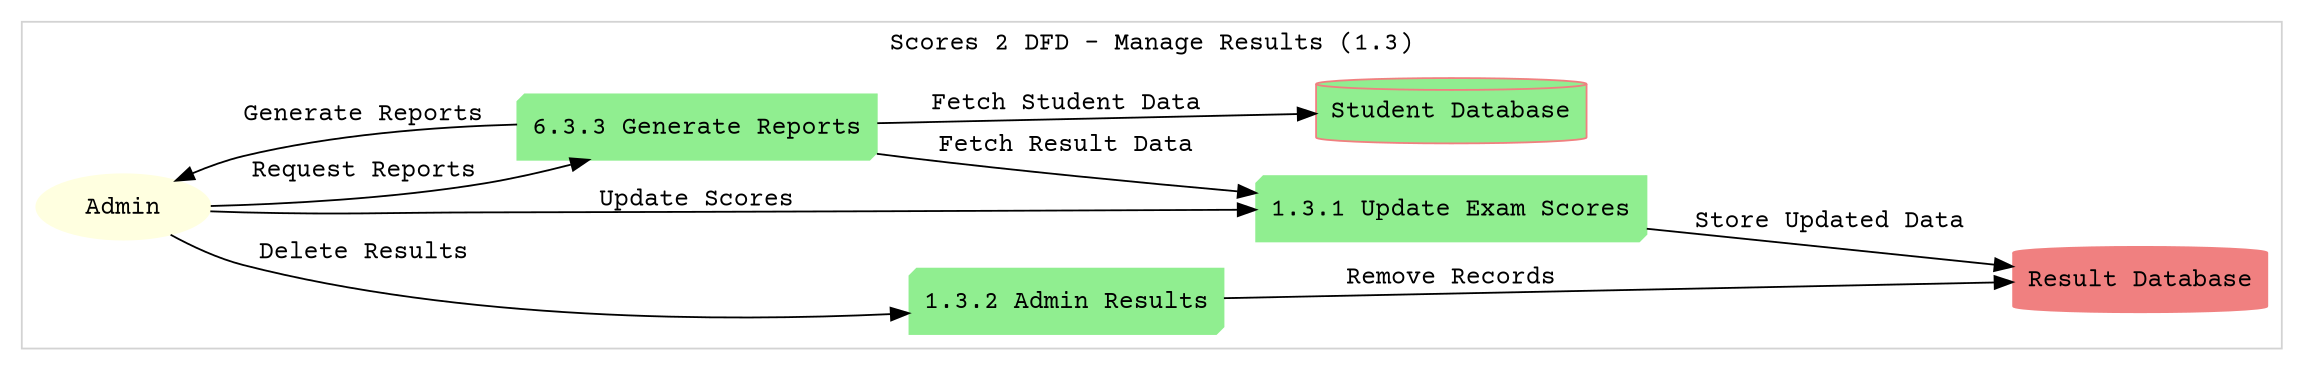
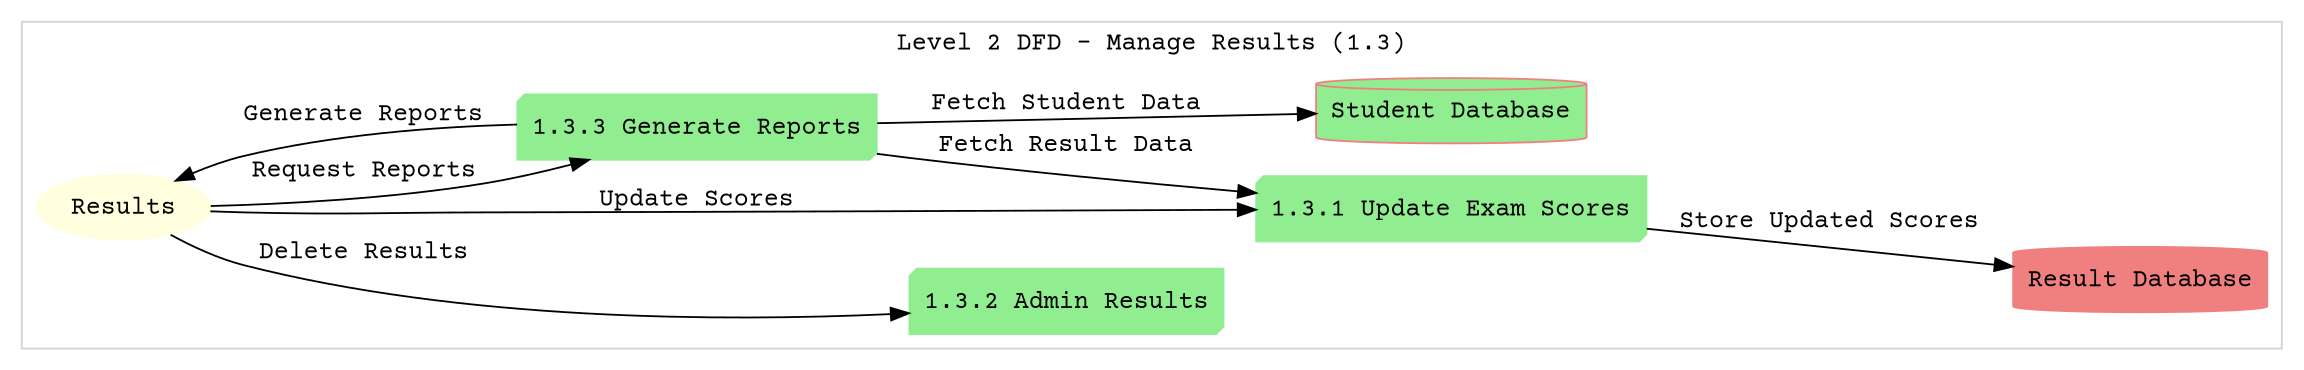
(1152, 43) -> (1152, 43)
(697, 127) -> (697, 127)
(123, 207) -> (123, 207)
(1830, 221) -> (1830, 221)
(1609, 290) -> none
